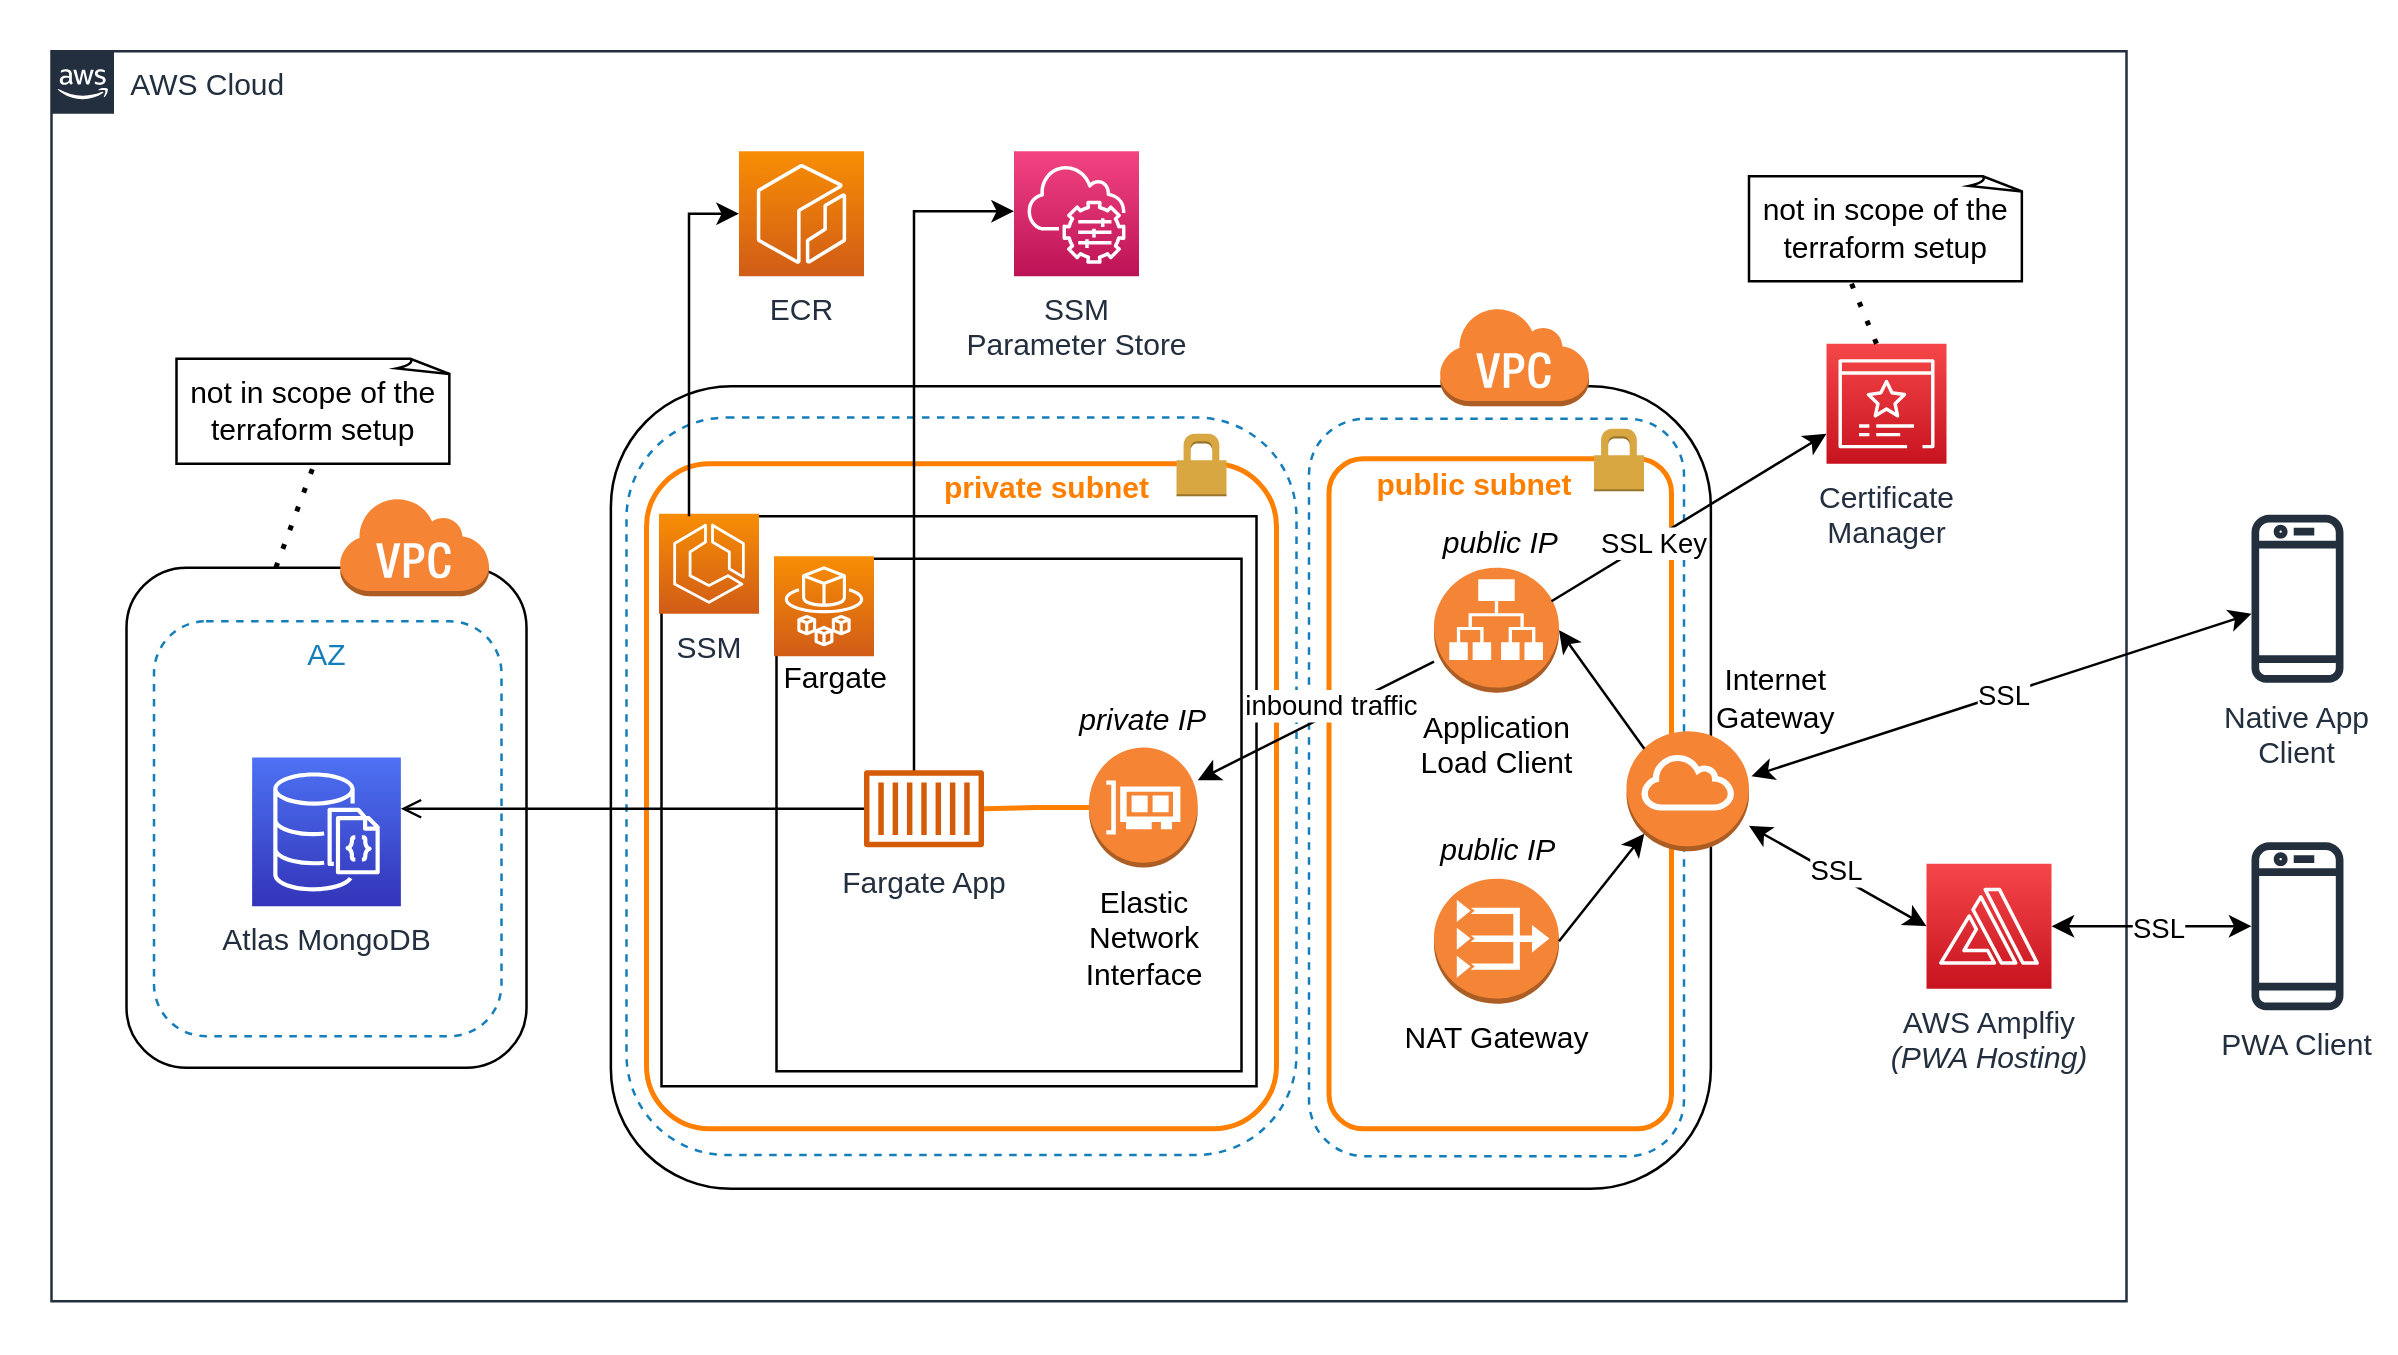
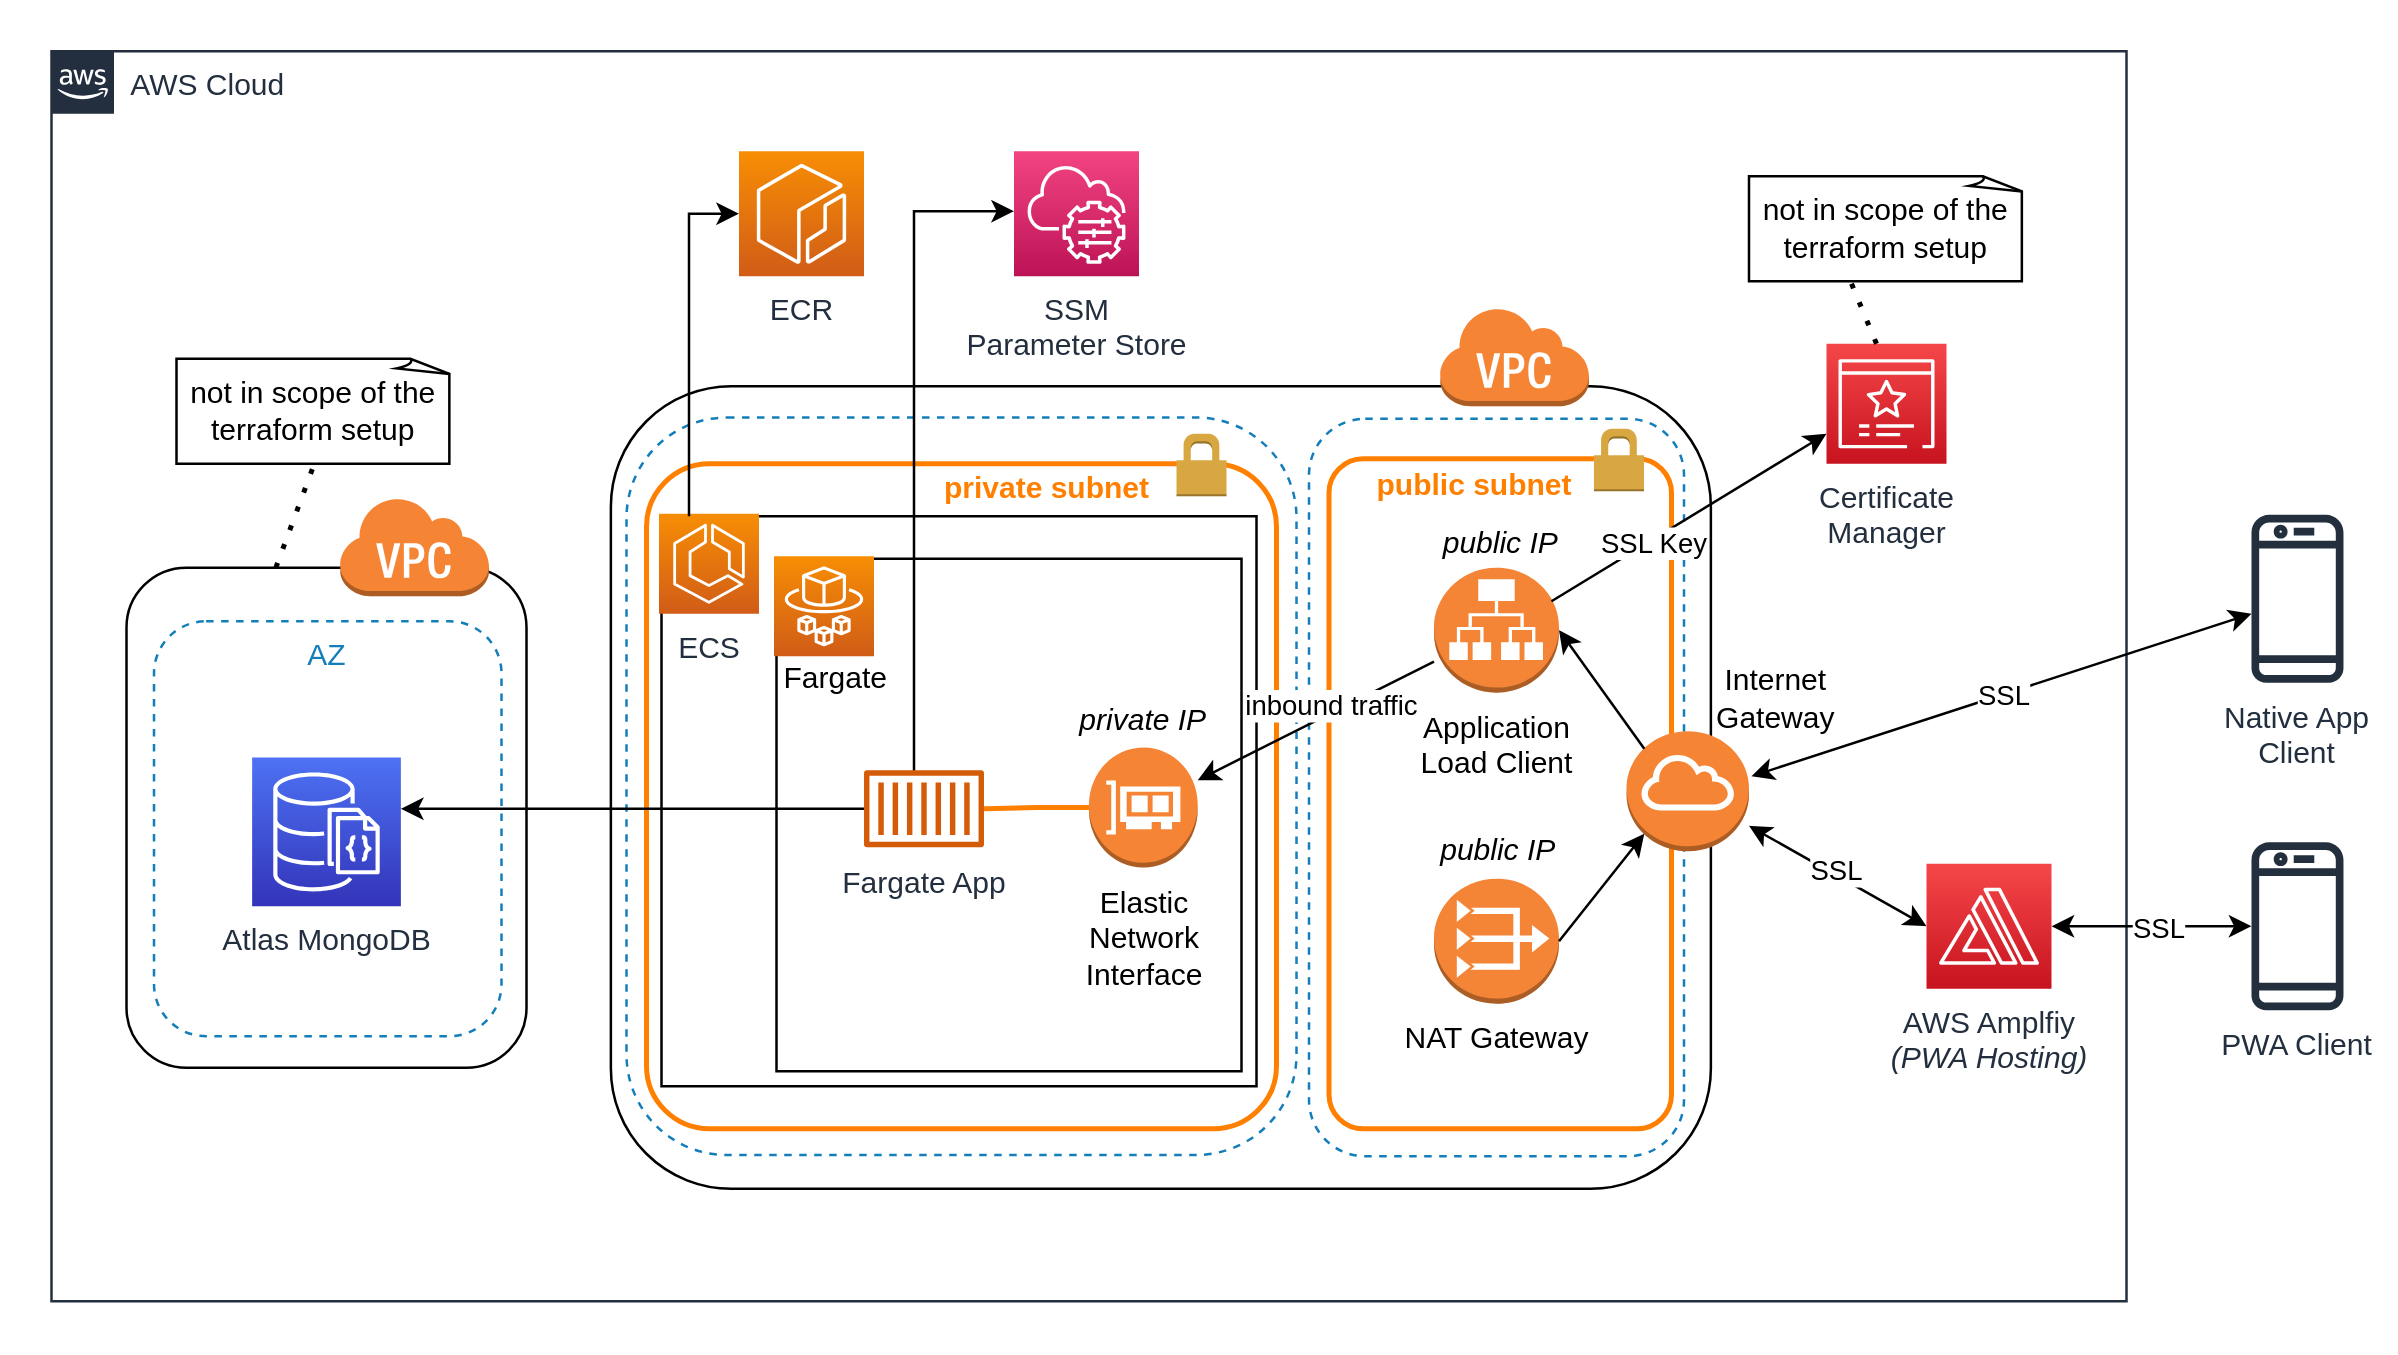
(710, 649) -> (710, 649)
(415, 809) -> (419, 809)
